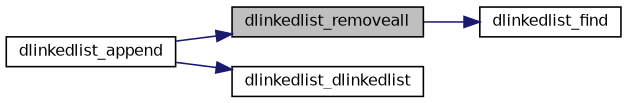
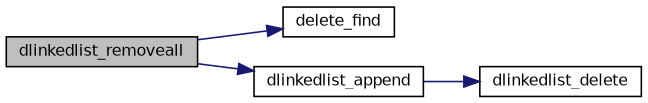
(550, 22) -> (339, 22)
(196, 39) -> (218, 66)
(328, 82) -> (561, 82)
